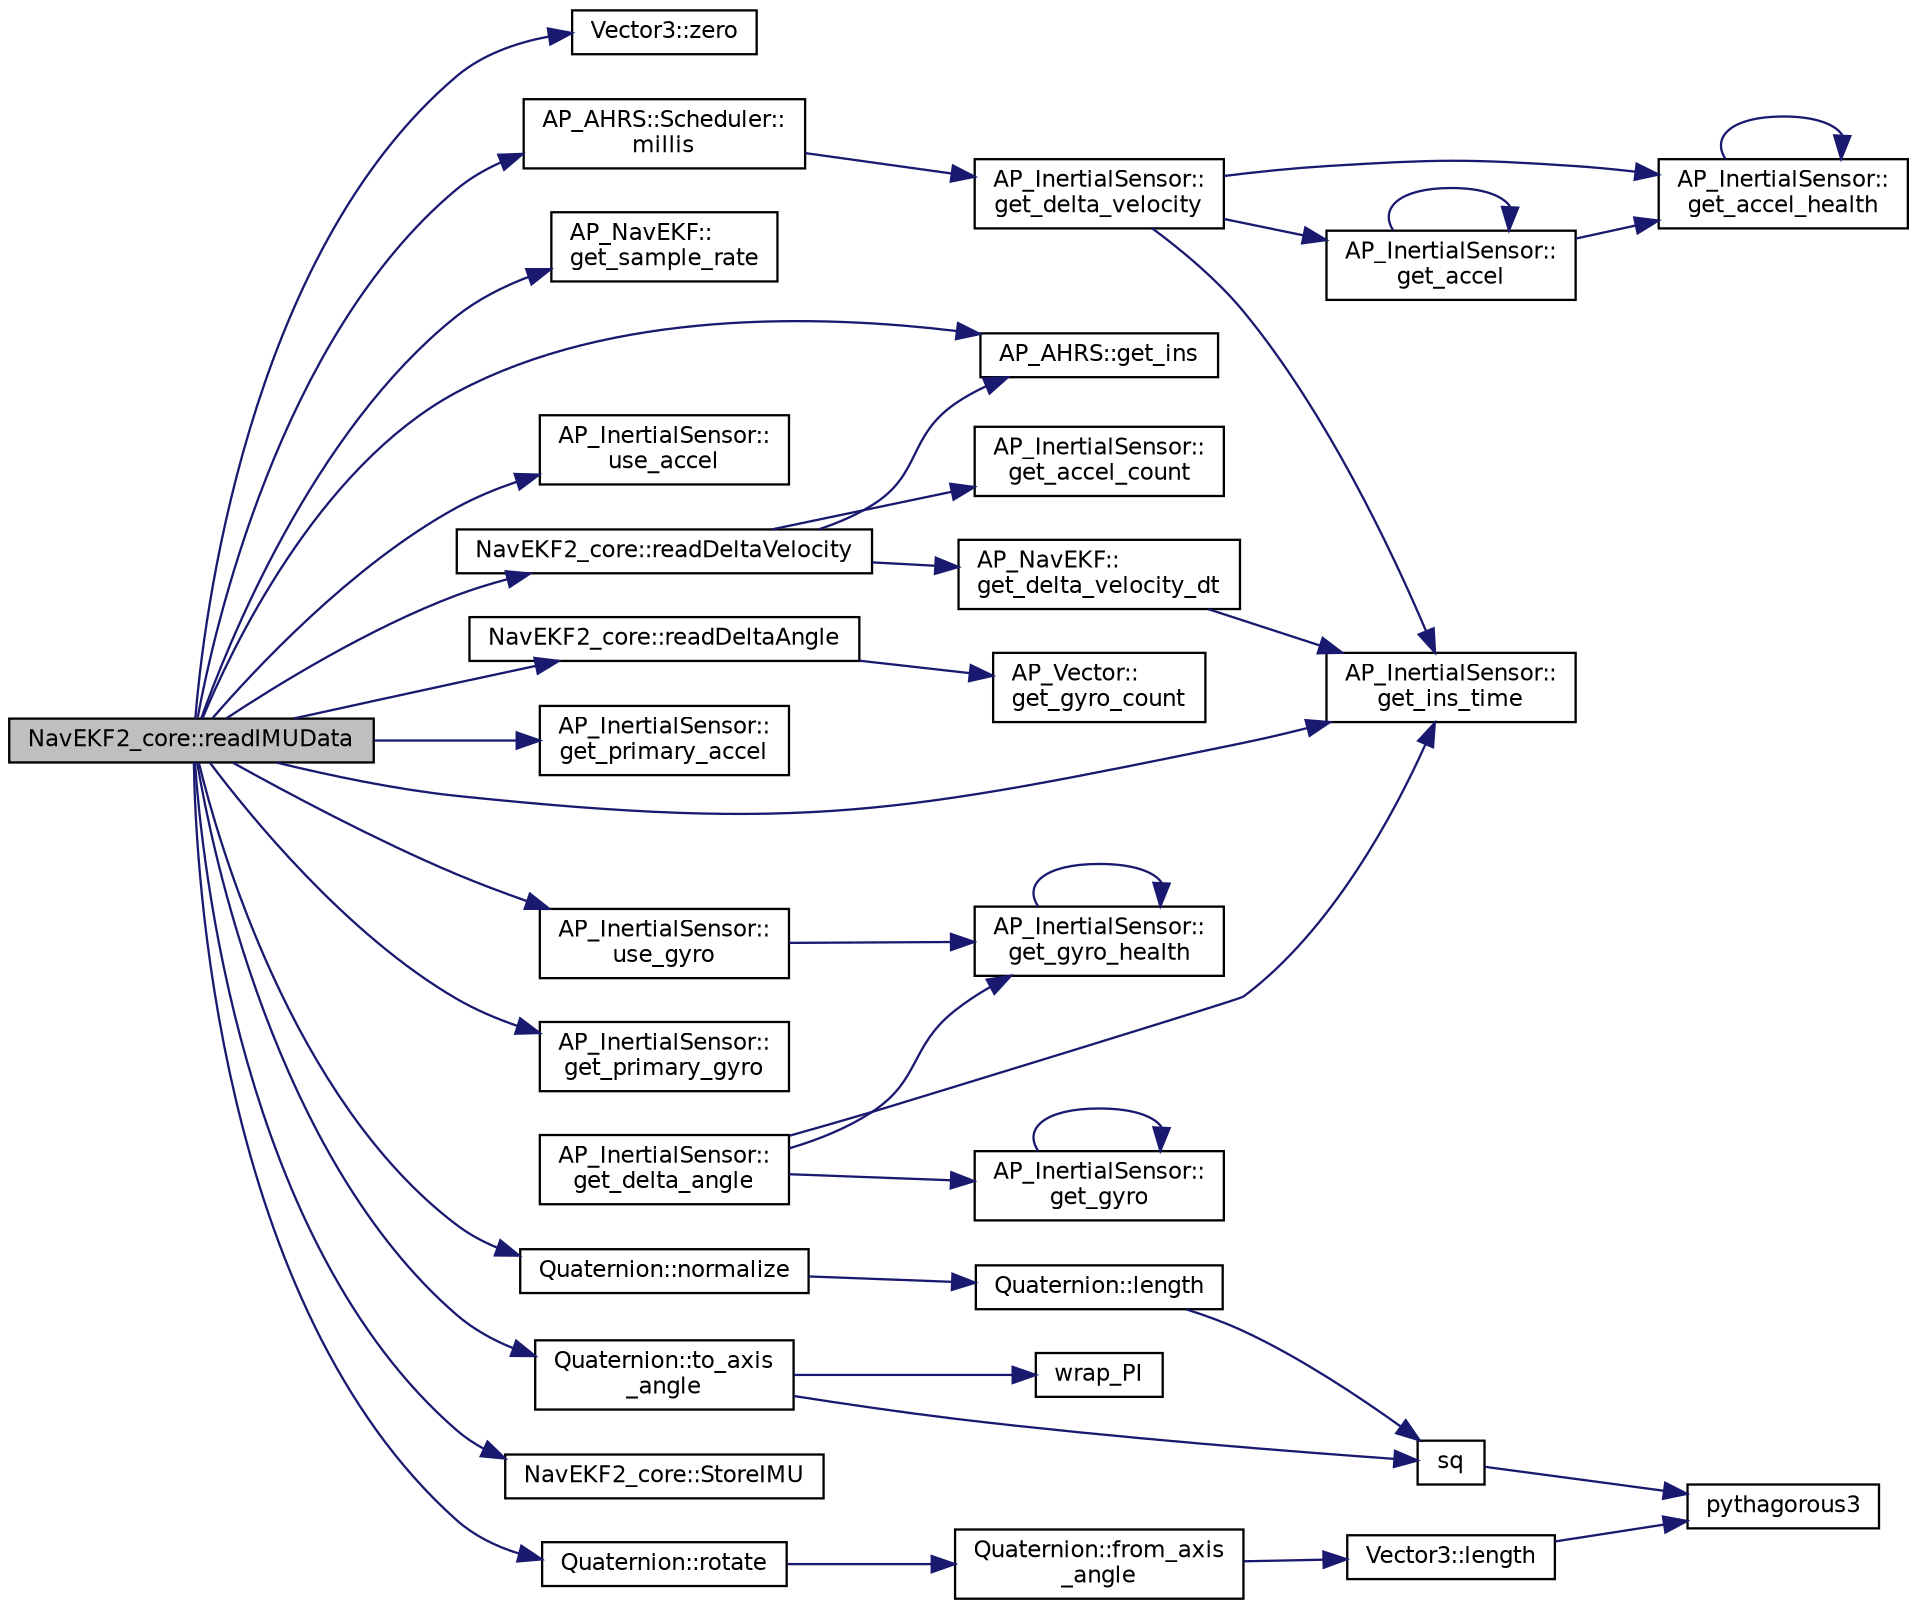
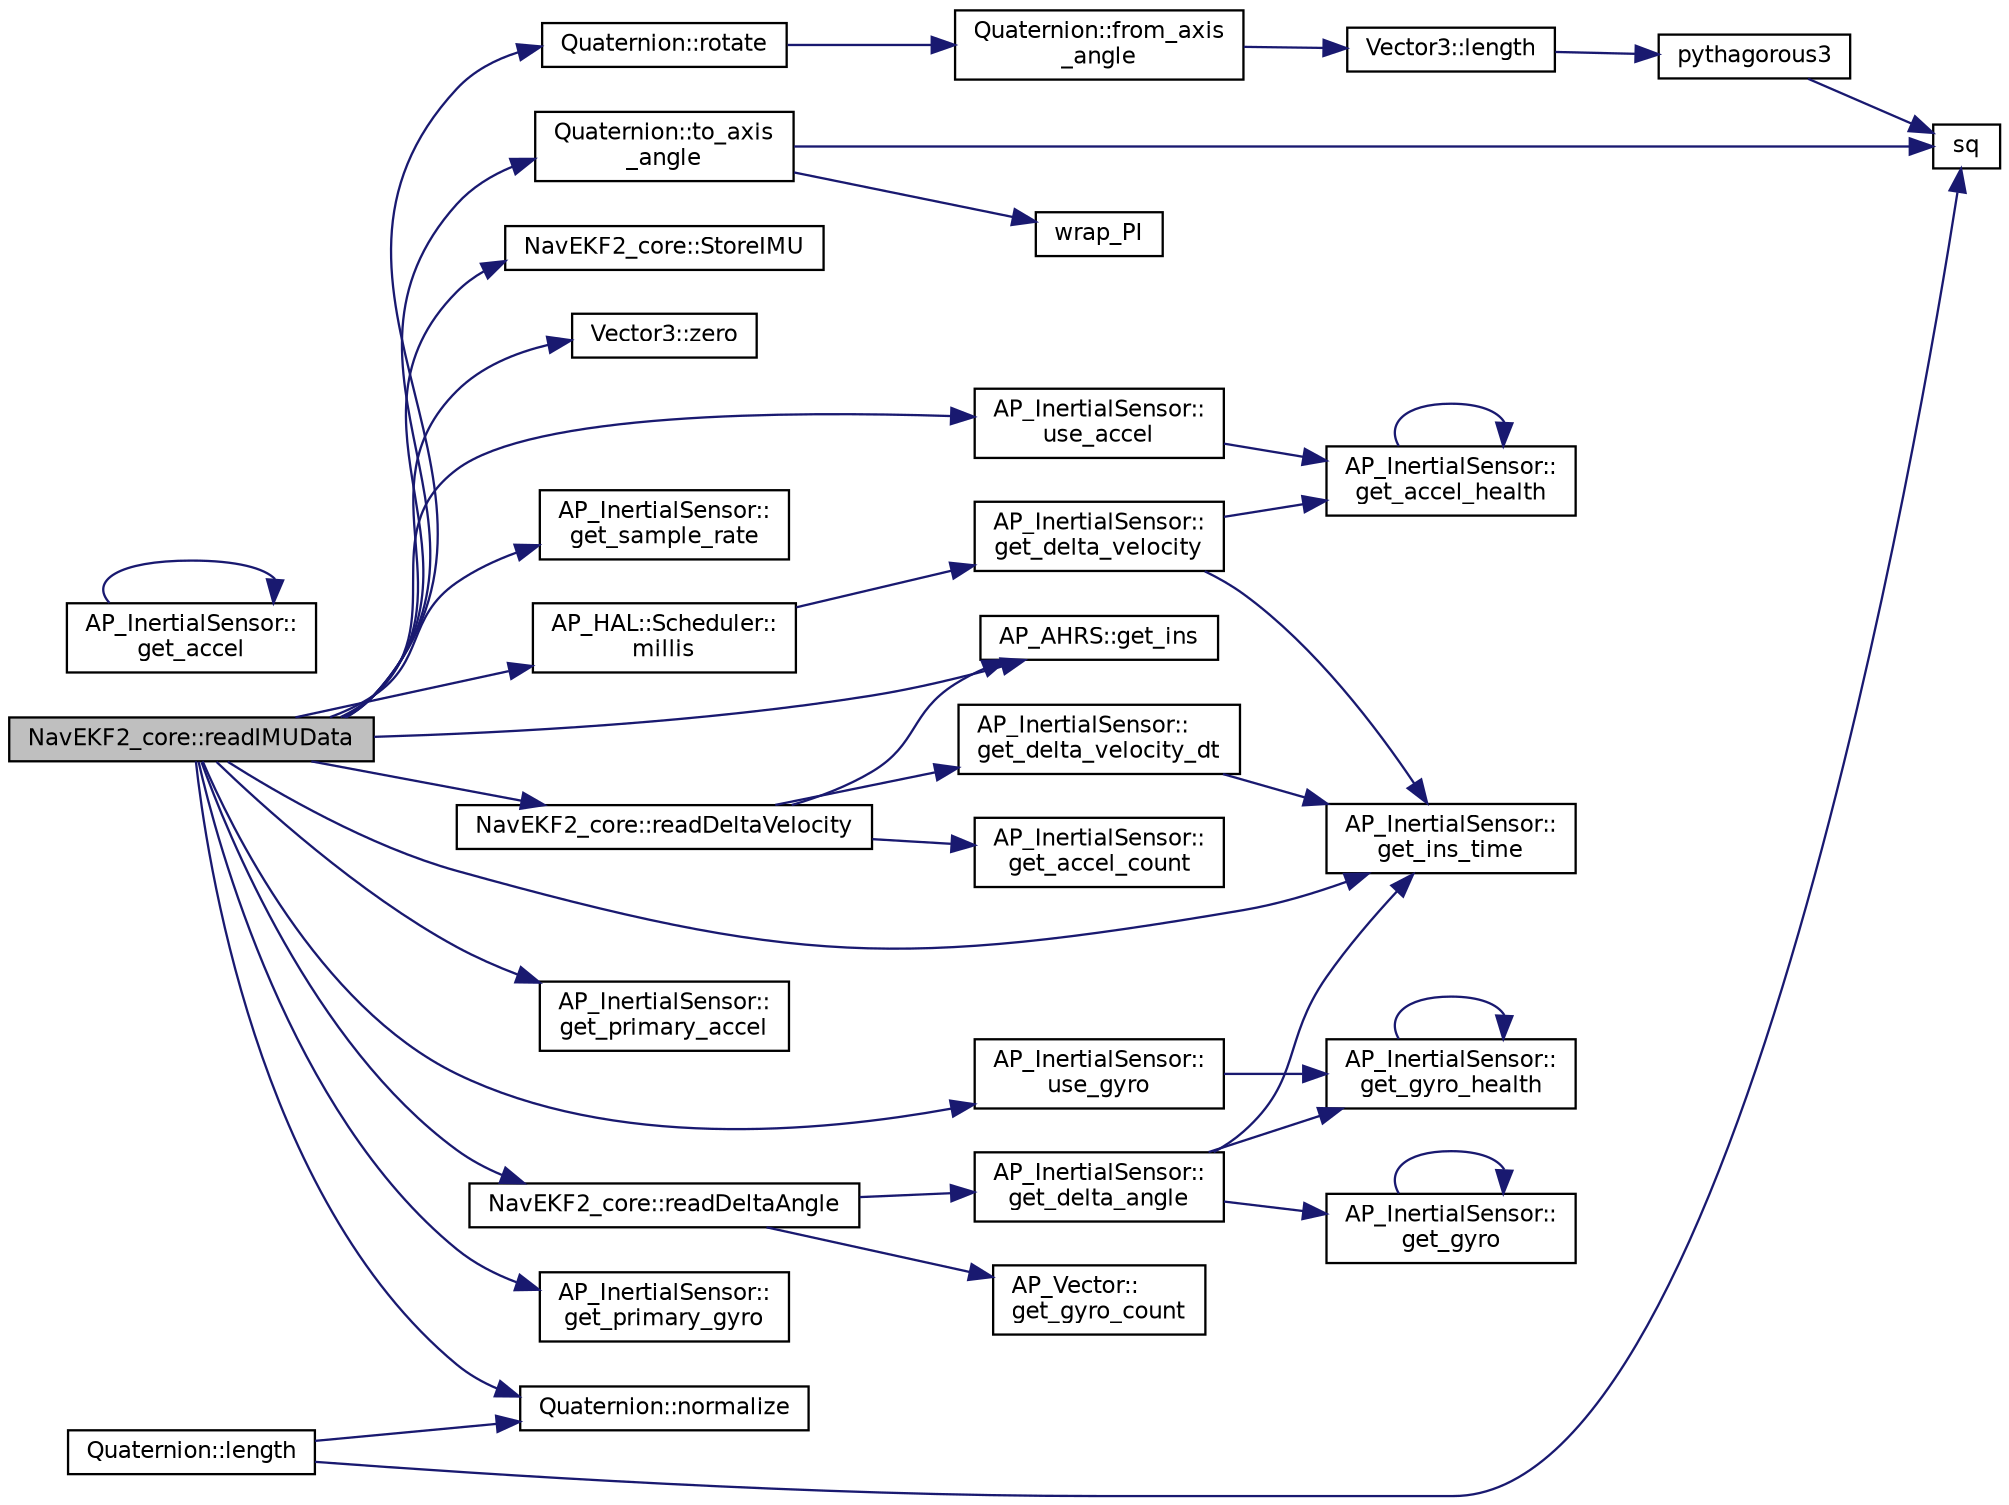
(664, 134) -> (664, 638)
(1264, 227) -> none
(1606, 232) -> (1264, 450)
(664, 247) -> (664, 525)
(1099, 574) -> (1099, 739)
none -> (905, 1195)
(880, 1279) -> (406, 1432)
(1574, 1479) -> (1860, 101)
